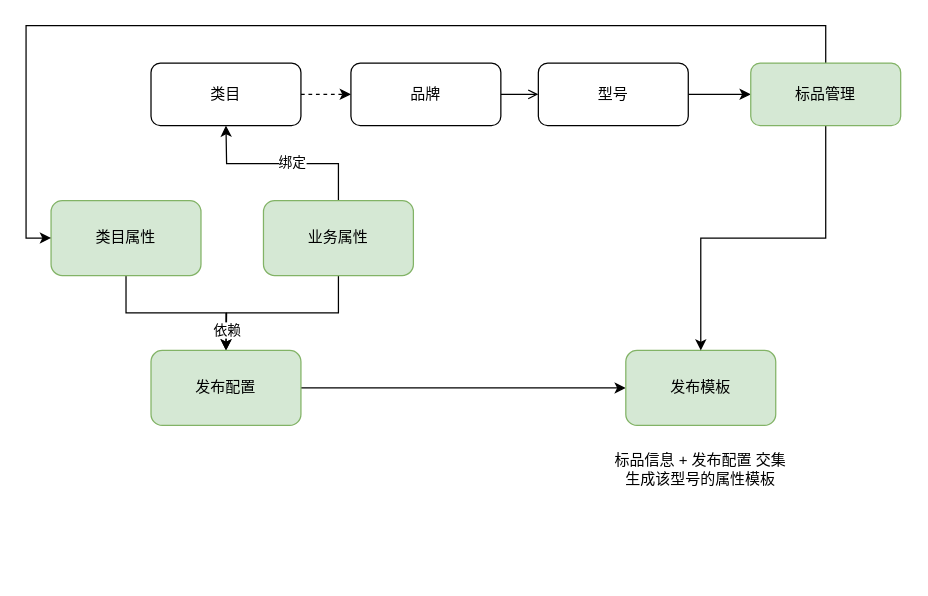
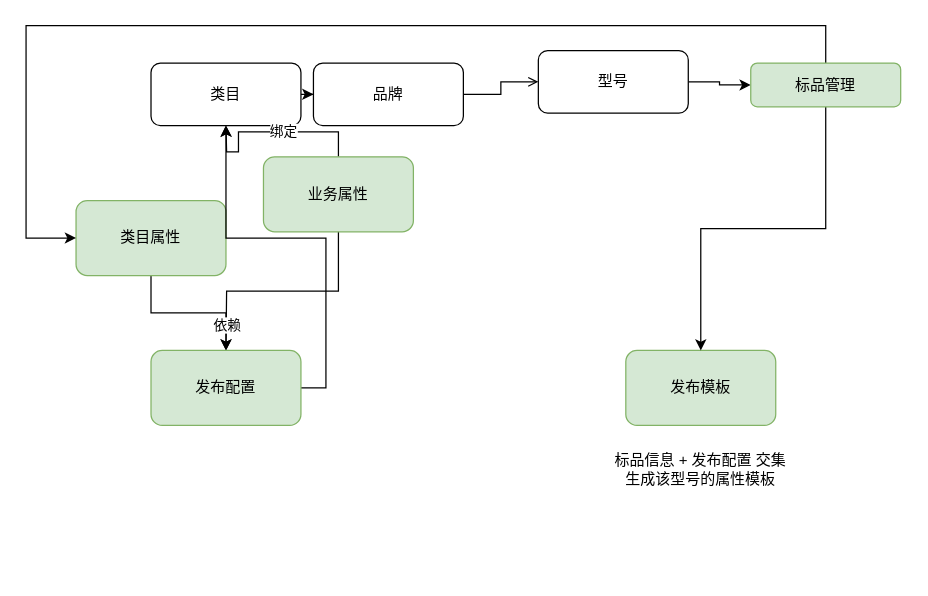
(426, 94) -> (388, 94)
(613, 94) -> (613, 82)
(826, 94) -> (826, 85)
(126, 238) -> (151, 238)
(338, 238) -> (338, 194)
(470, 388) -> (316, 238)
